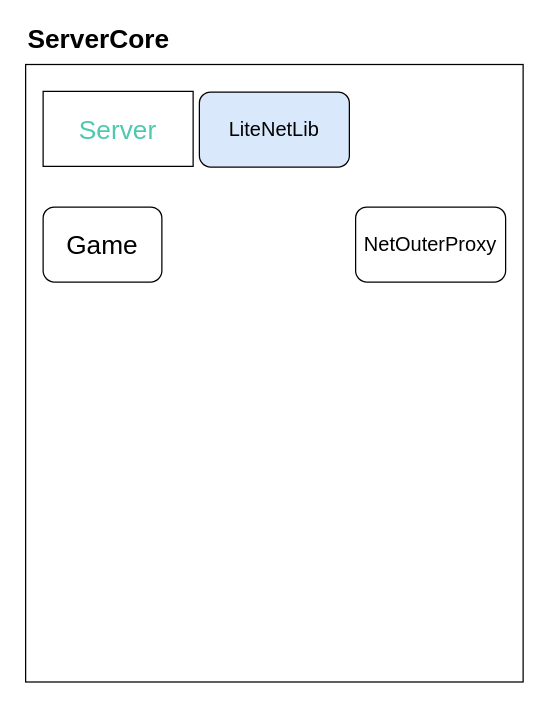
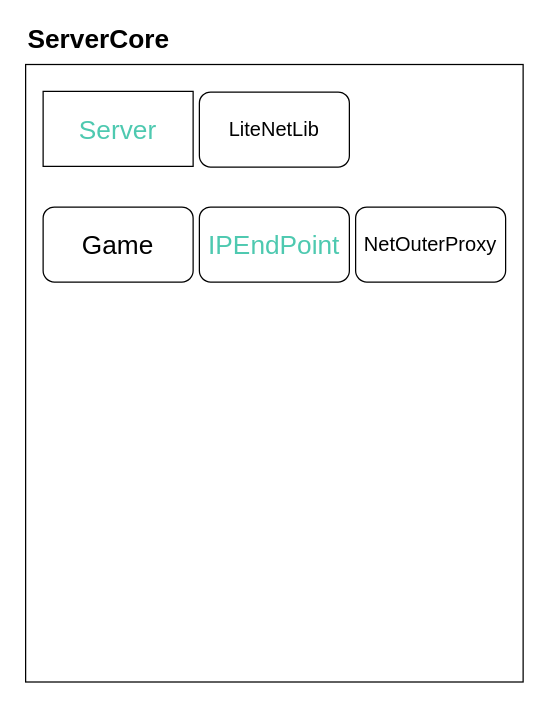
(274, 129) -> (274, 129)
(103, 244) -> (118, 244)
none -> (274, 244)
